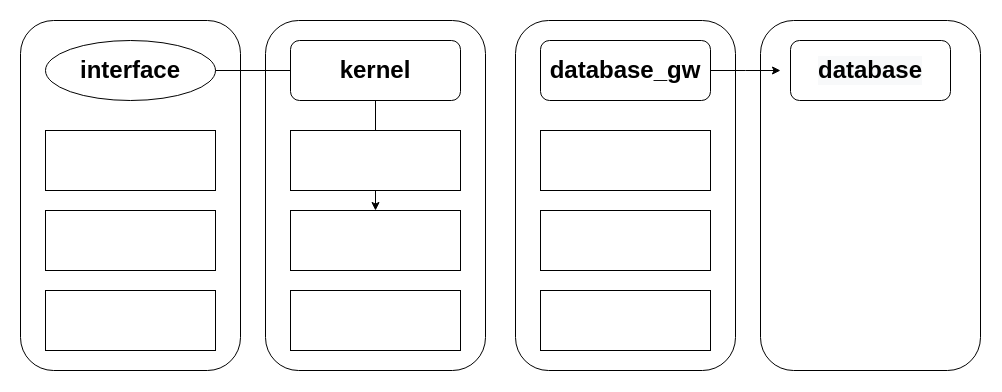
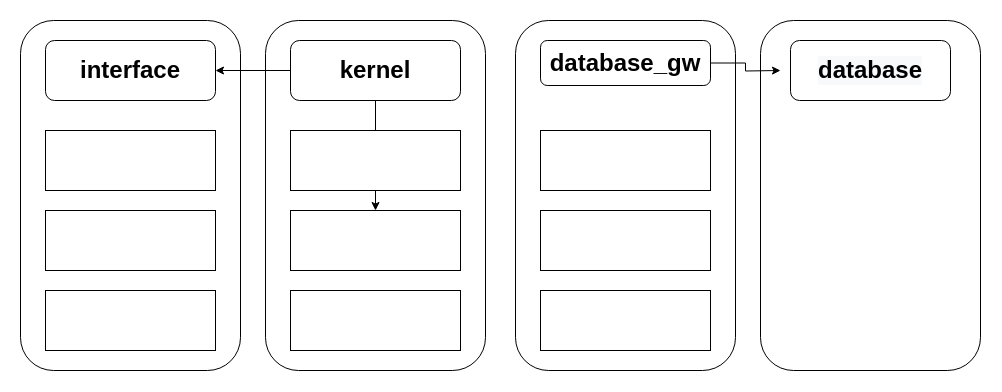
(131, 71) -> (131, 71)
(221, 71) -> (223, 71)
(626, 71) -> (626, 63)
